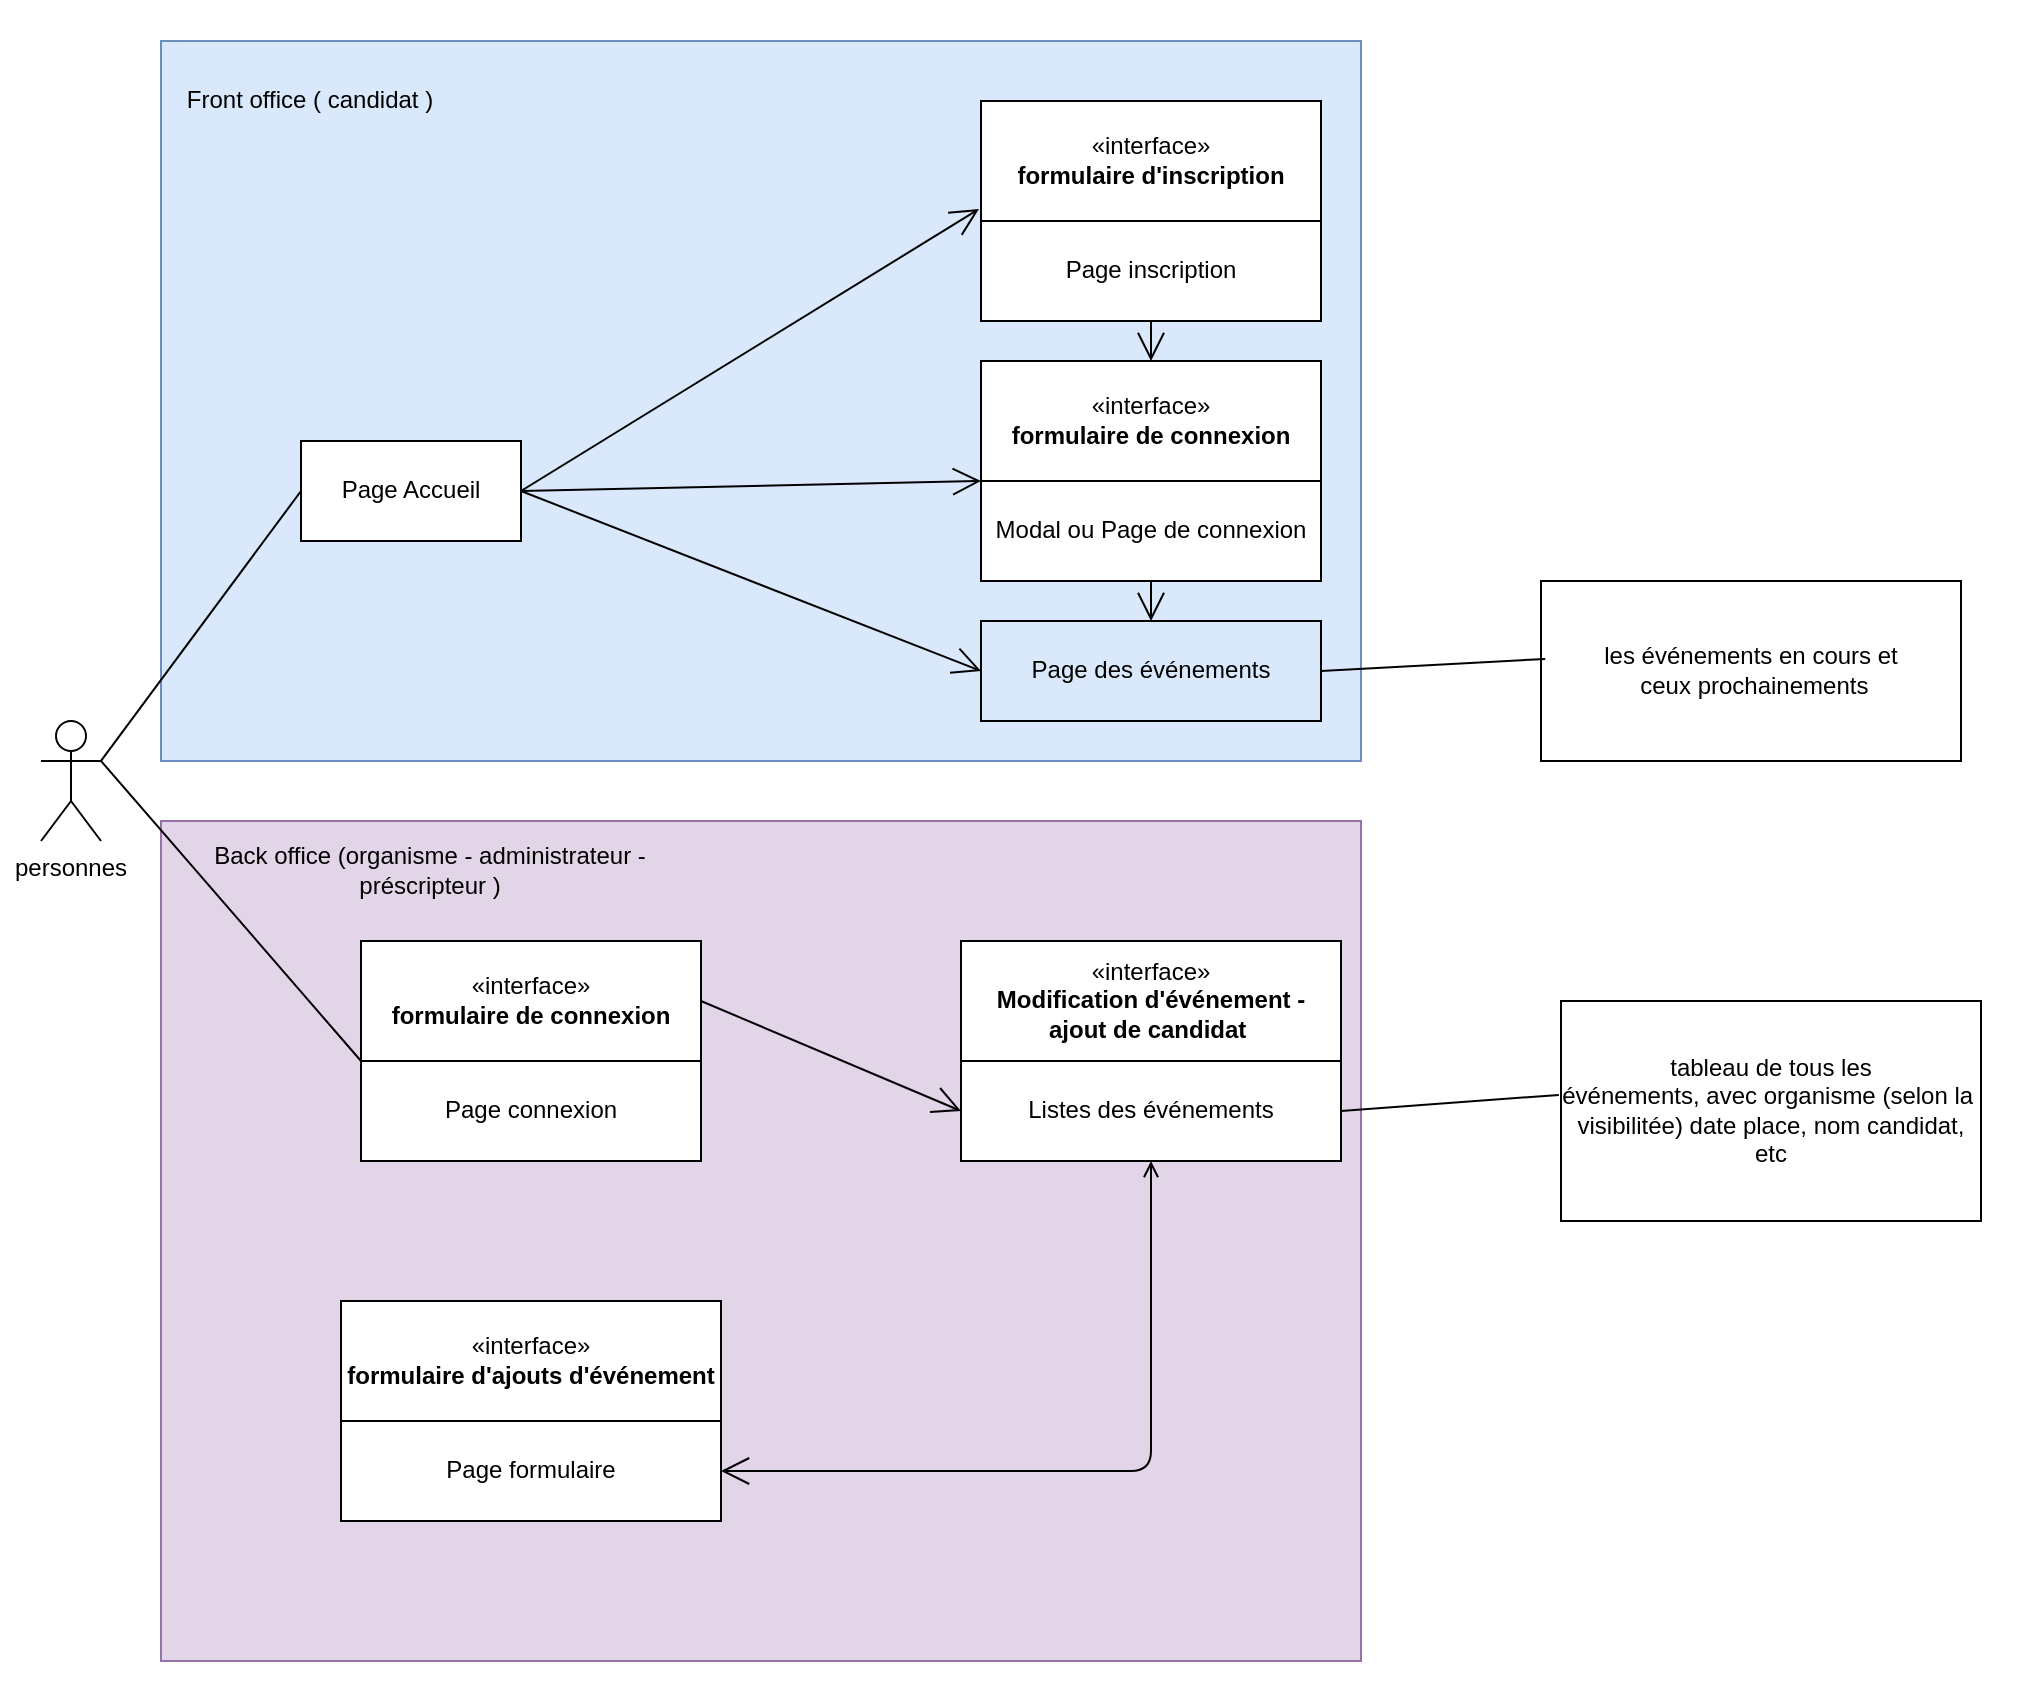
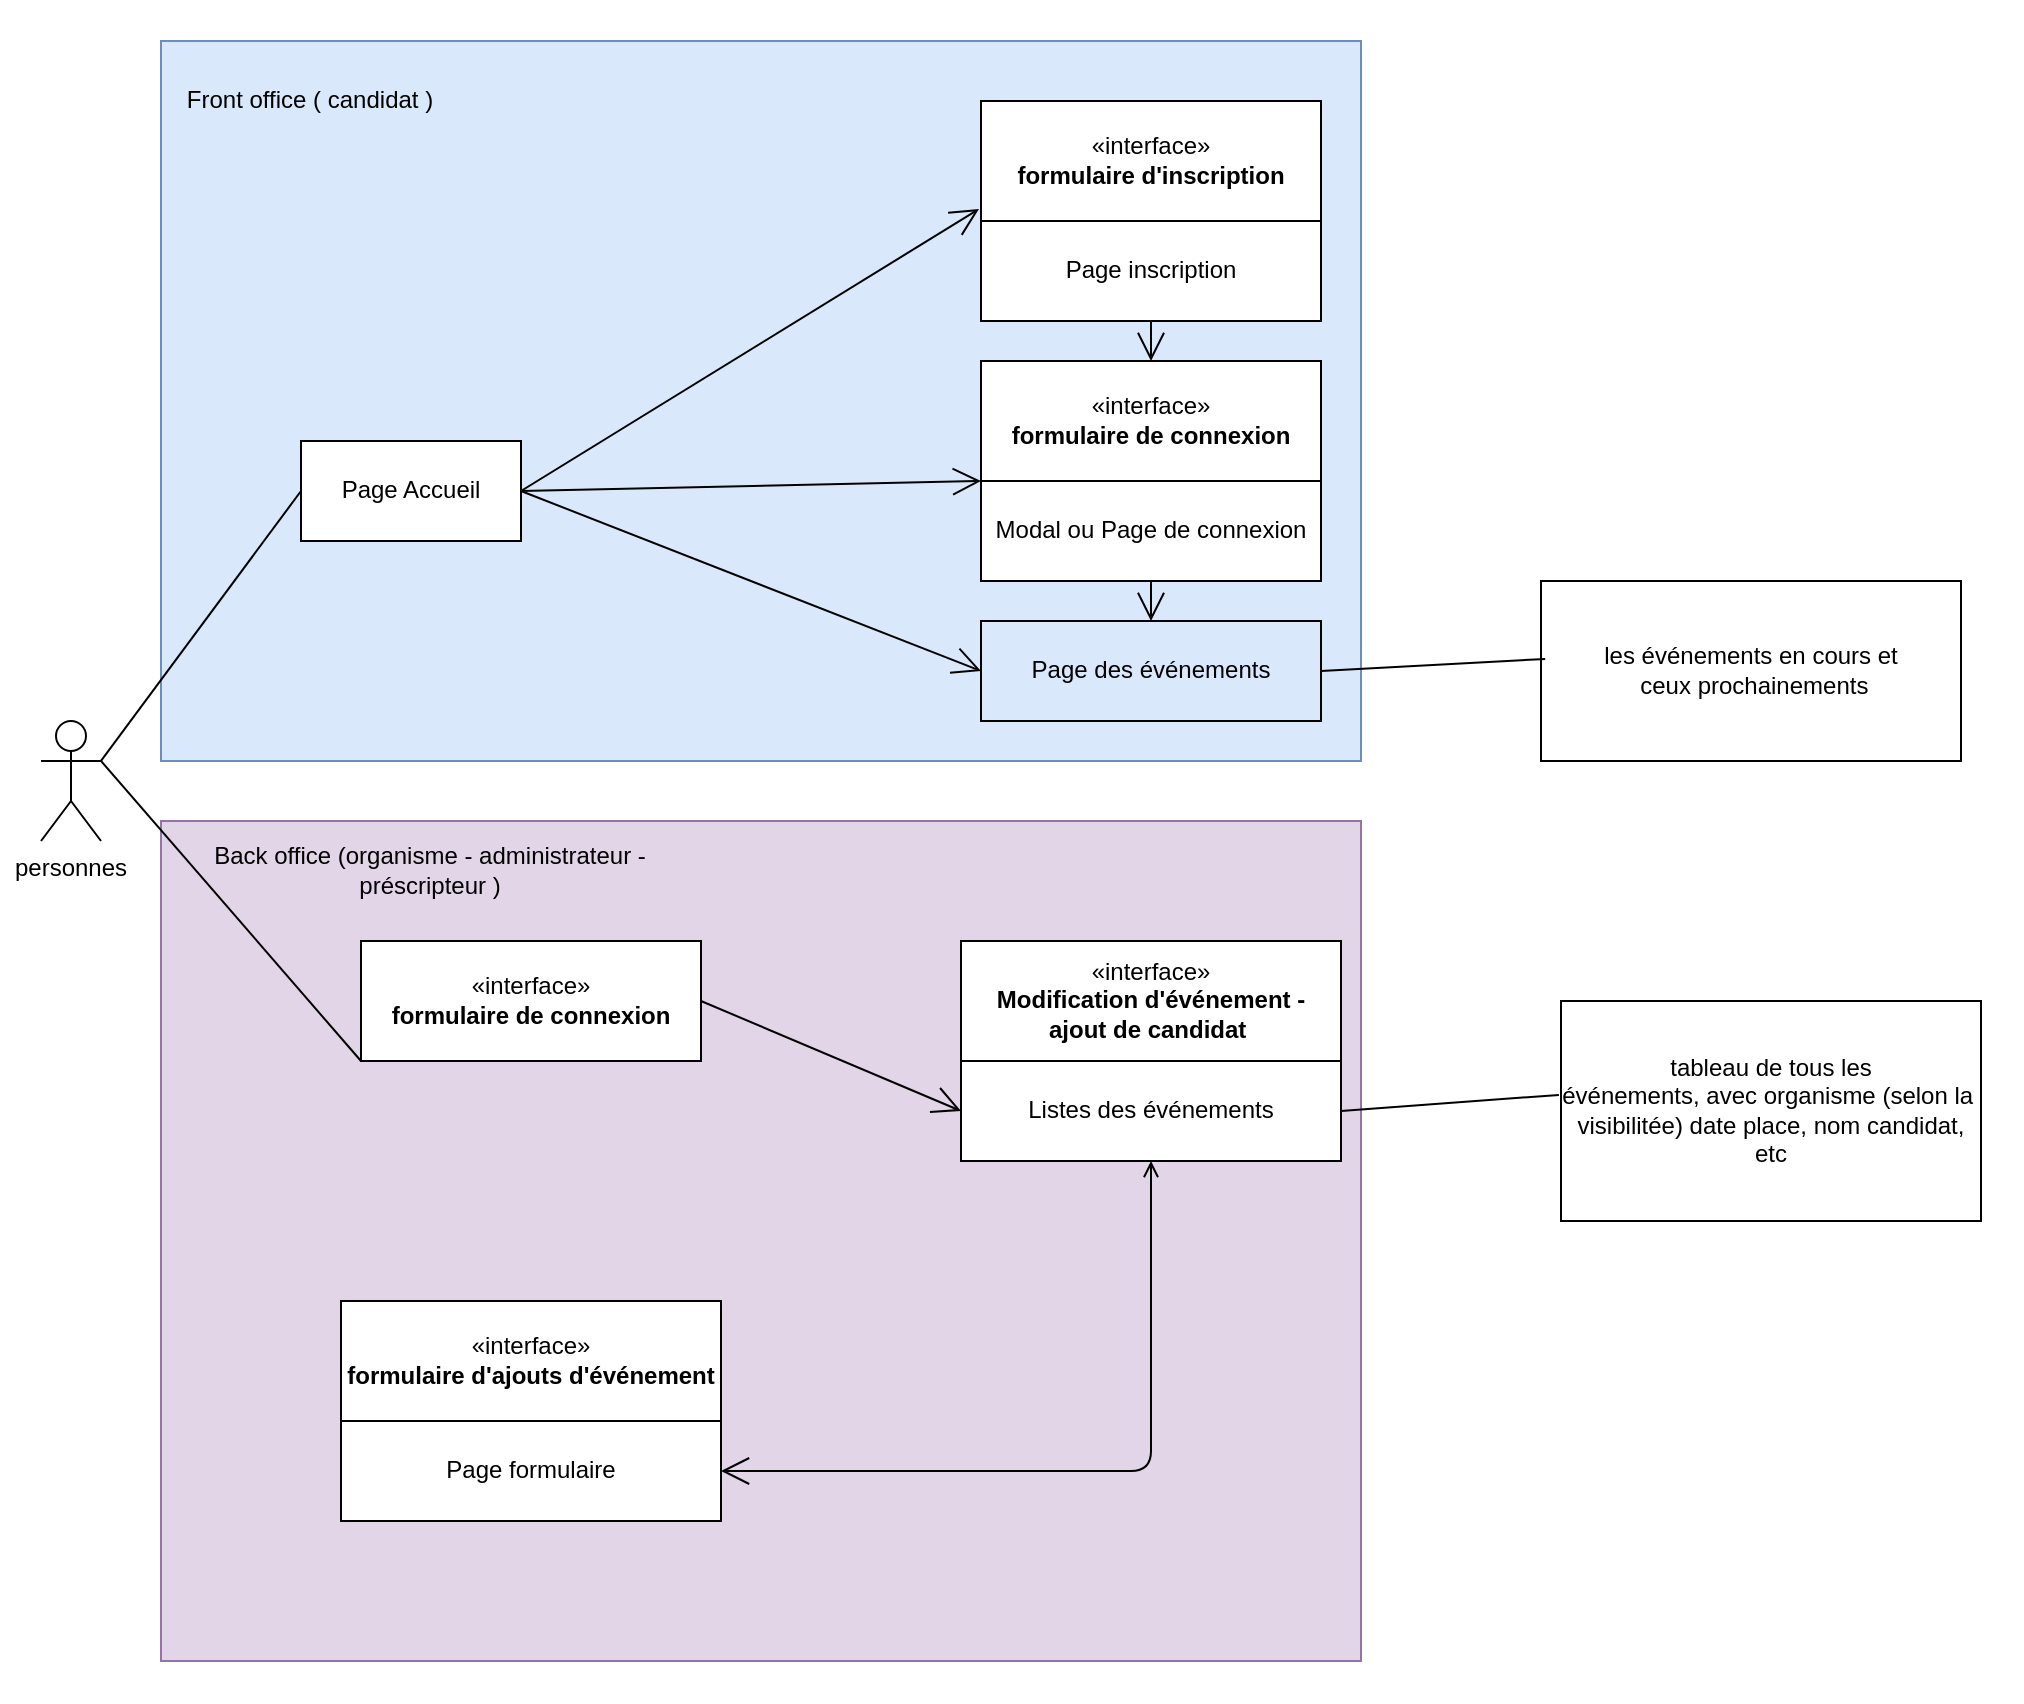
(531, 1111) -> none
